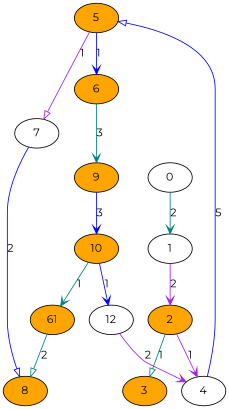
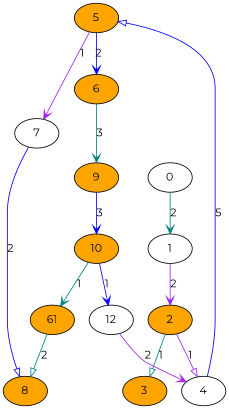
(99, 54) -> (99, 54)
(68, 72) -> (68, 72)
(185, 352) -> (185, 352)
